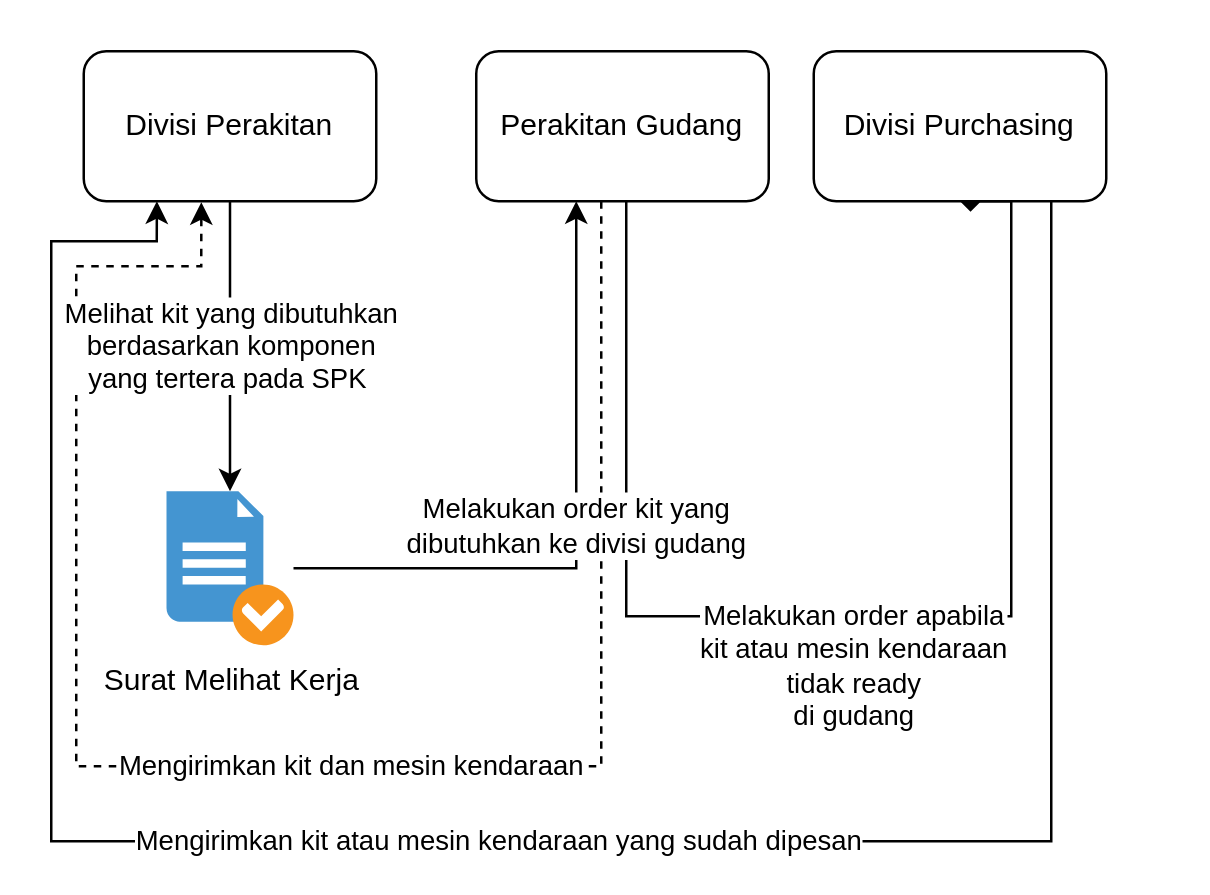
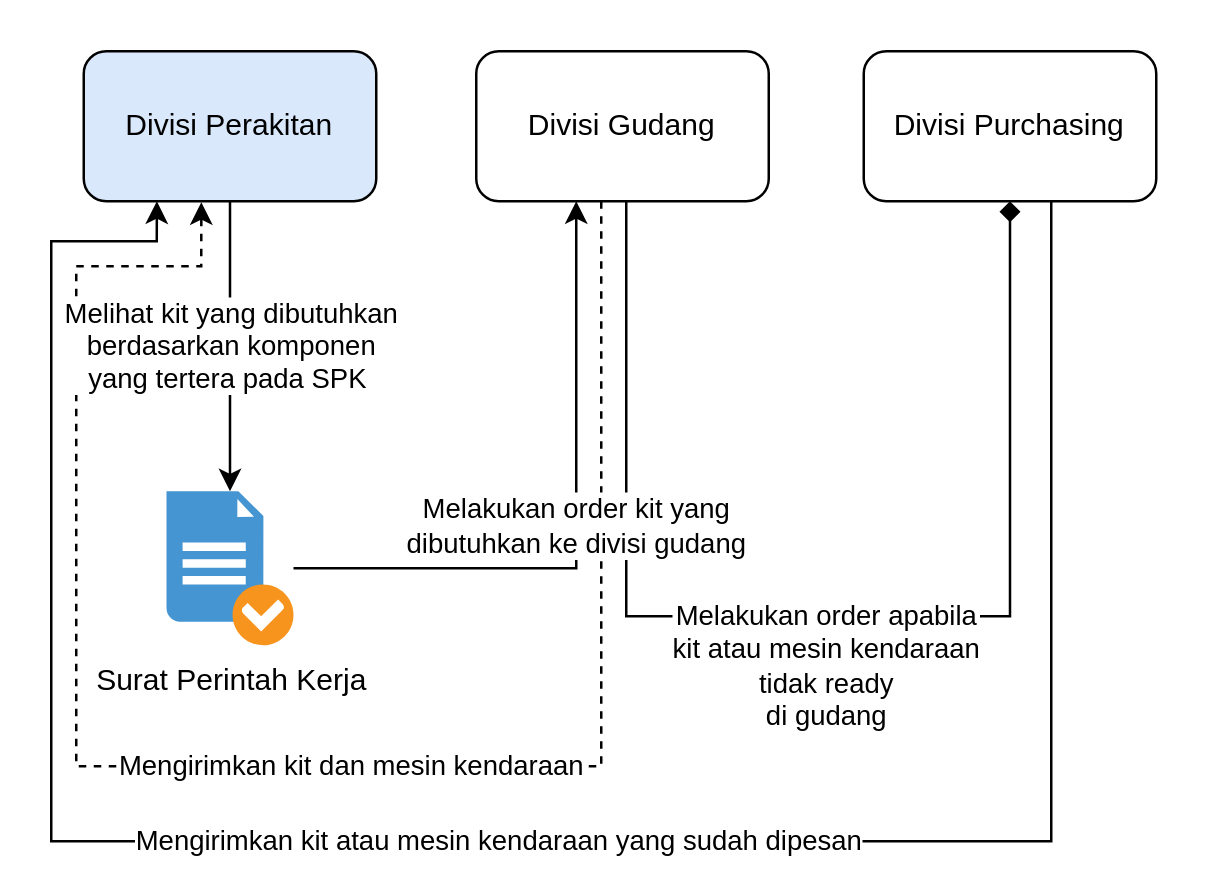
(230, 126) -> (230, 126)
(623, 126) -> (623, 126)
(960, 126) -> (1010, 126)
(233, 682) -> (233, 682)
